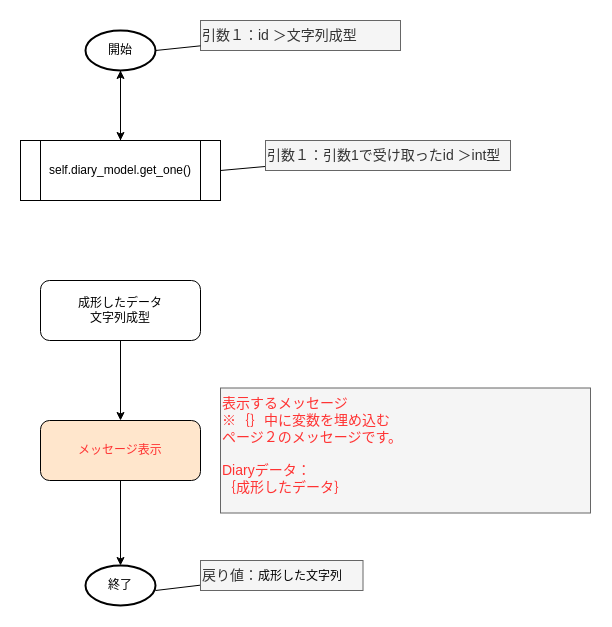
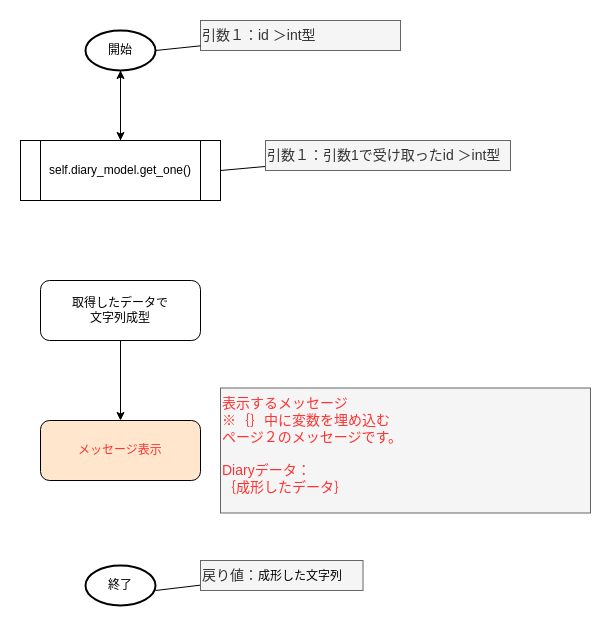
(269, 35) -> (254, 35)
(121, 311) -> (121, 311)
(121, 520) -> none
